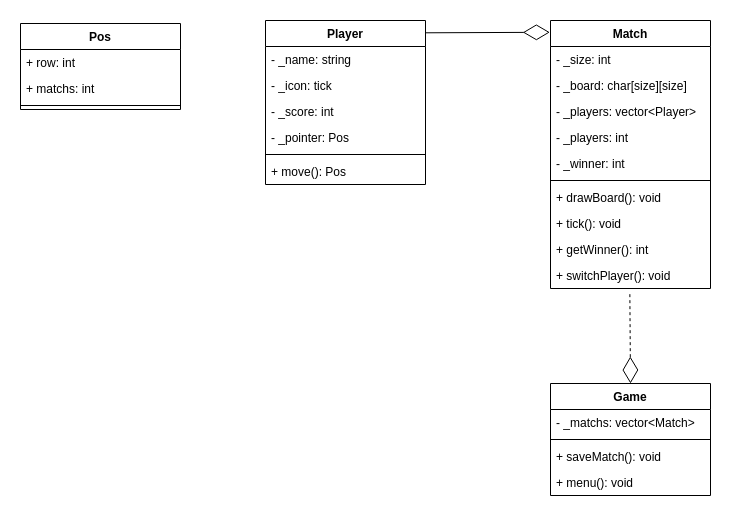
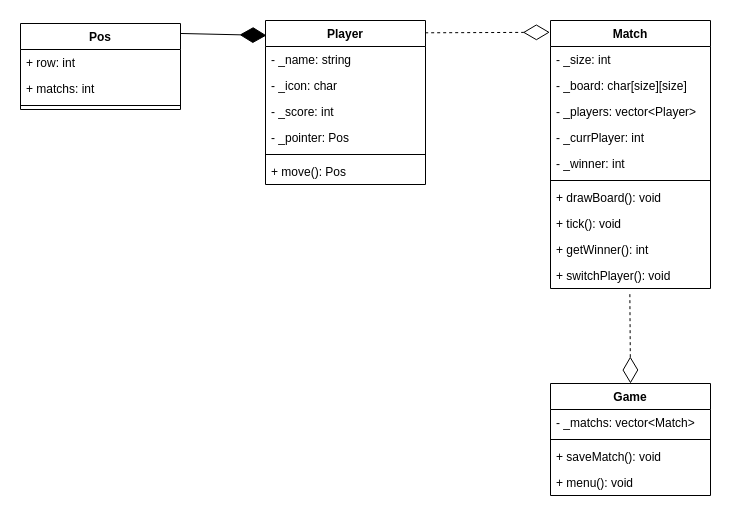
(474, 33) -> (474, 33)
none -> (210, 34)
(307, 86) -> (308, 86)
(599, 138) -> (609, 138)
